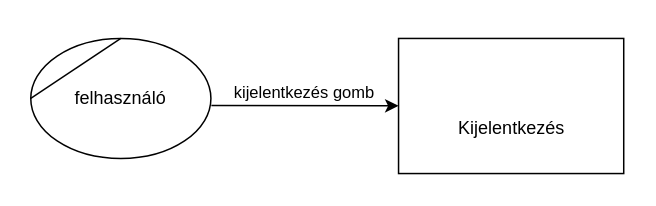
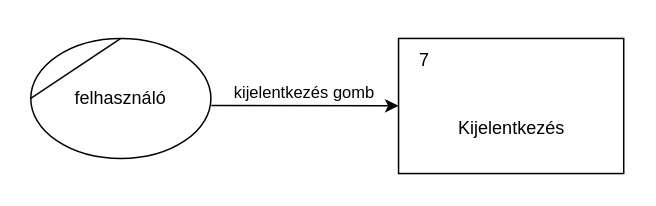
none -> (425, 61)
